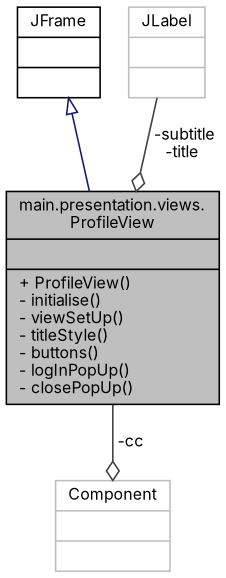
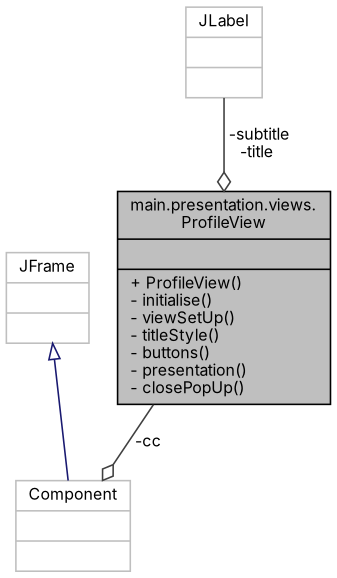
(59, 52) -> (48, 298)
(81, 152) -> (61, 420)
(75, 371) -> (189, 371)
